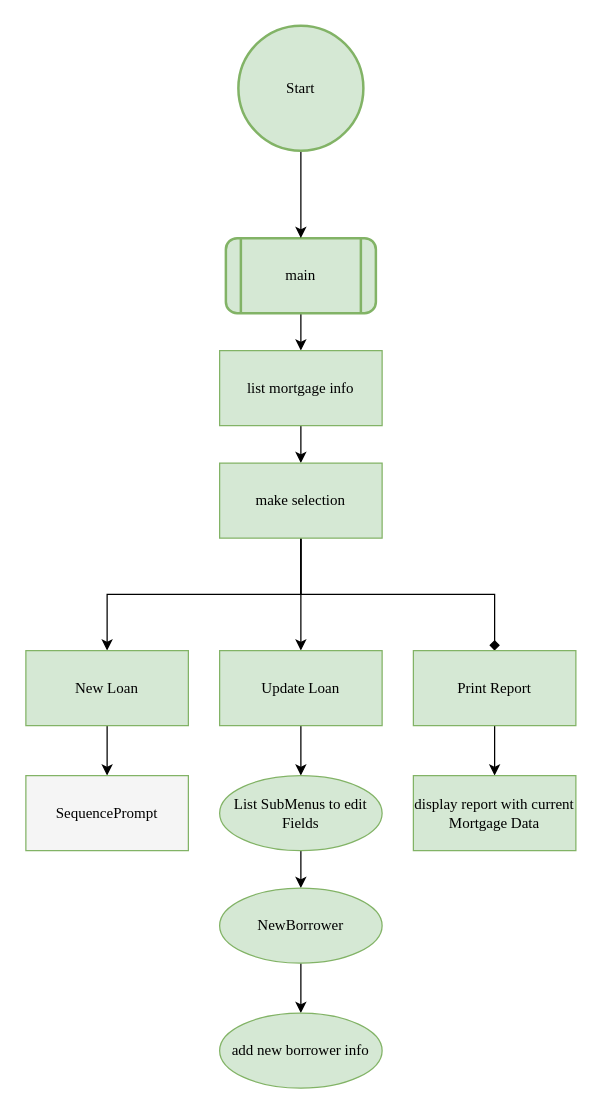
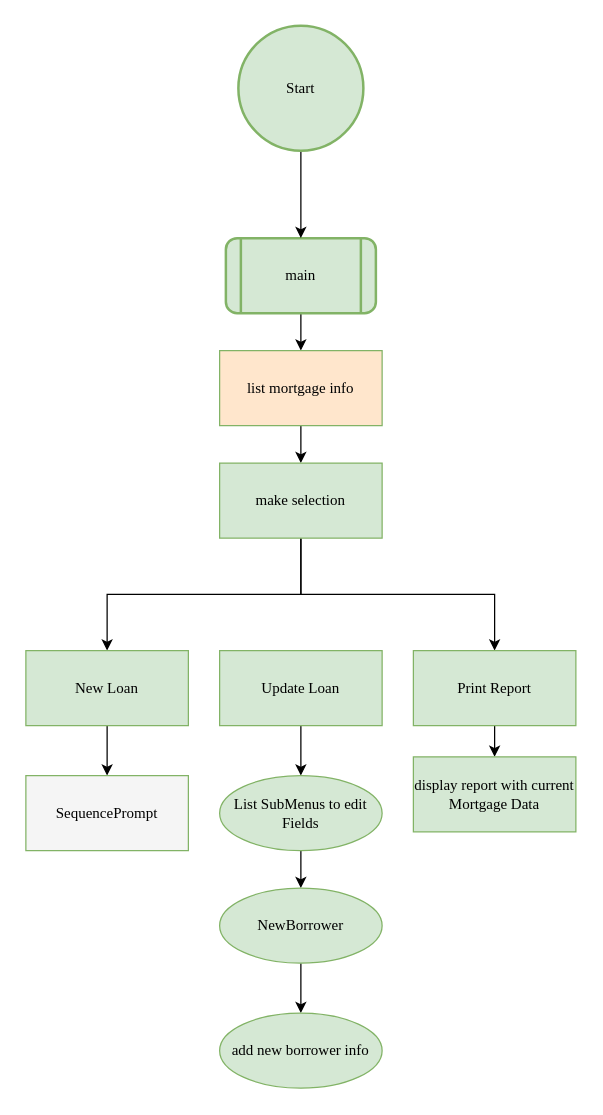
(301, 388) -> (301, 388)
(301, 620) -> none
(494, 640) -> (494, 641)
(494, 813) -> (494, 794)
